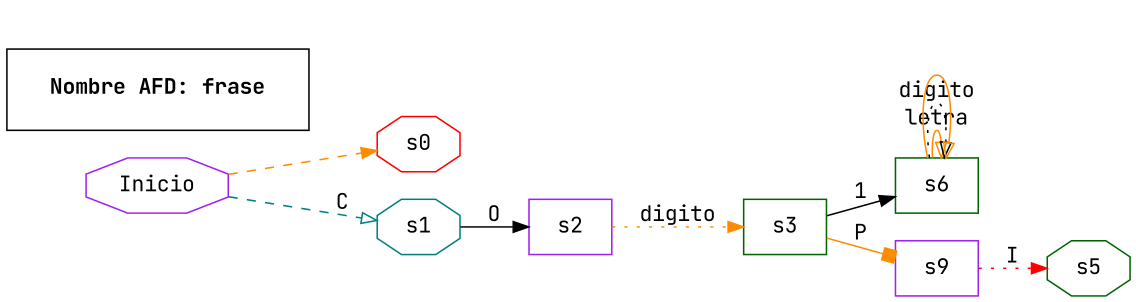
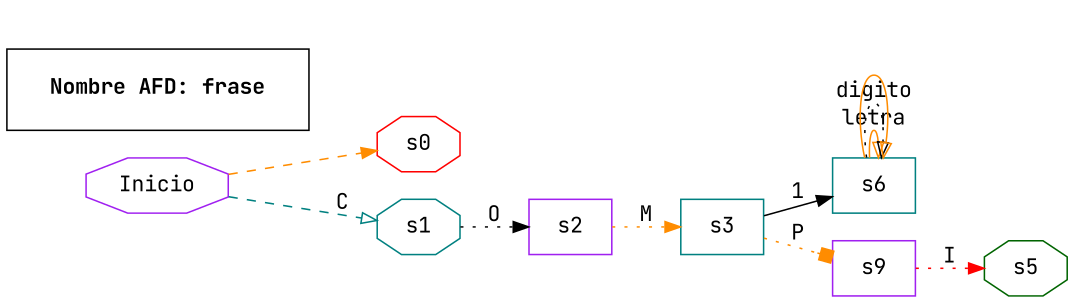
(937, 186) -> (874, 186)
(678, 215) -> (646, 215)
(487, 227) -> (487, 227)
(785, 227) -> (722, 227)
(853, 246) -> (791, 246)
